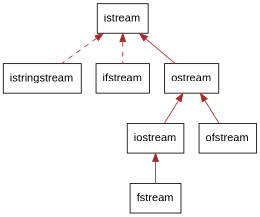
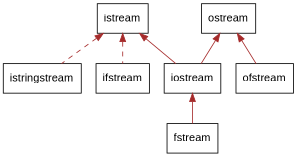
(160, 51) -> (161, 51)
